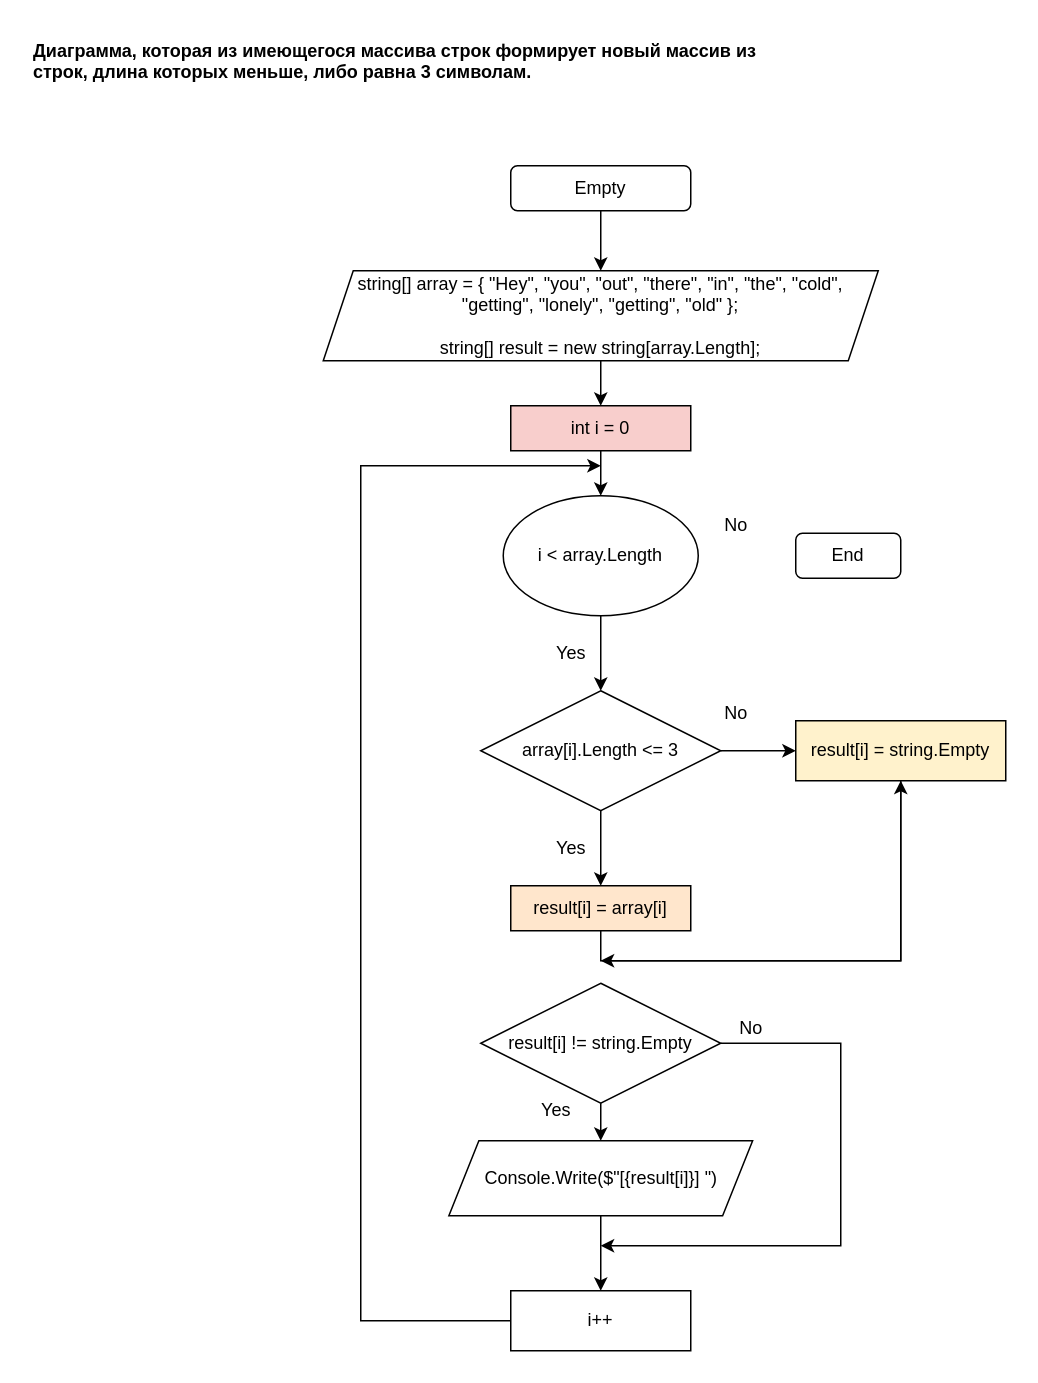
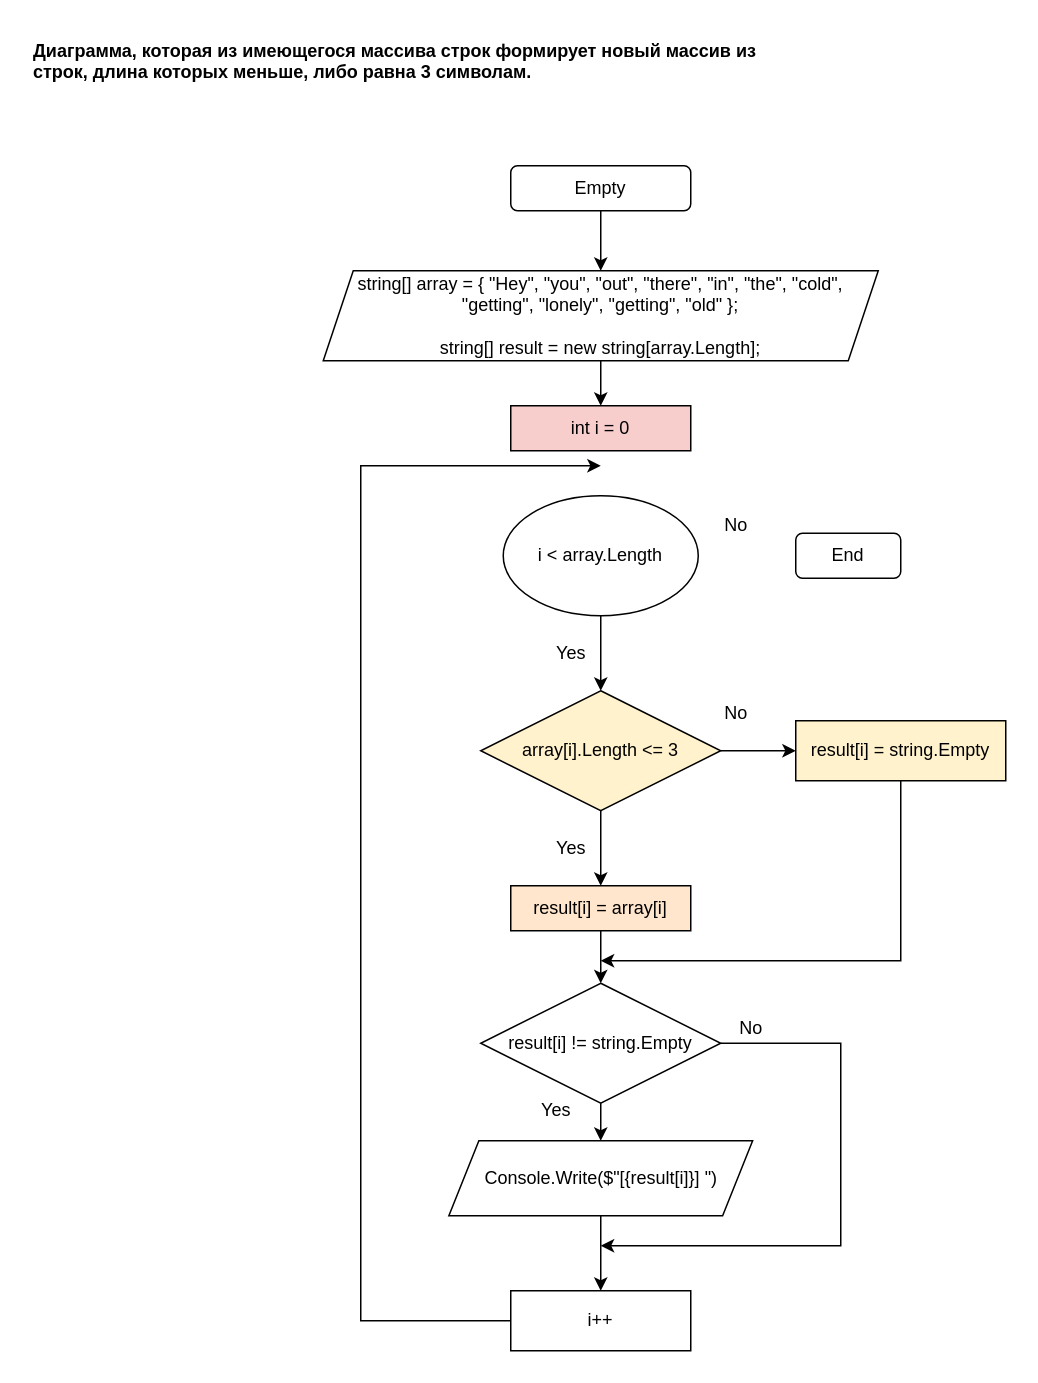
(601, 468) -> none
(601, 751) -> (601, 751)
(601, 961) -> (601, 967)
